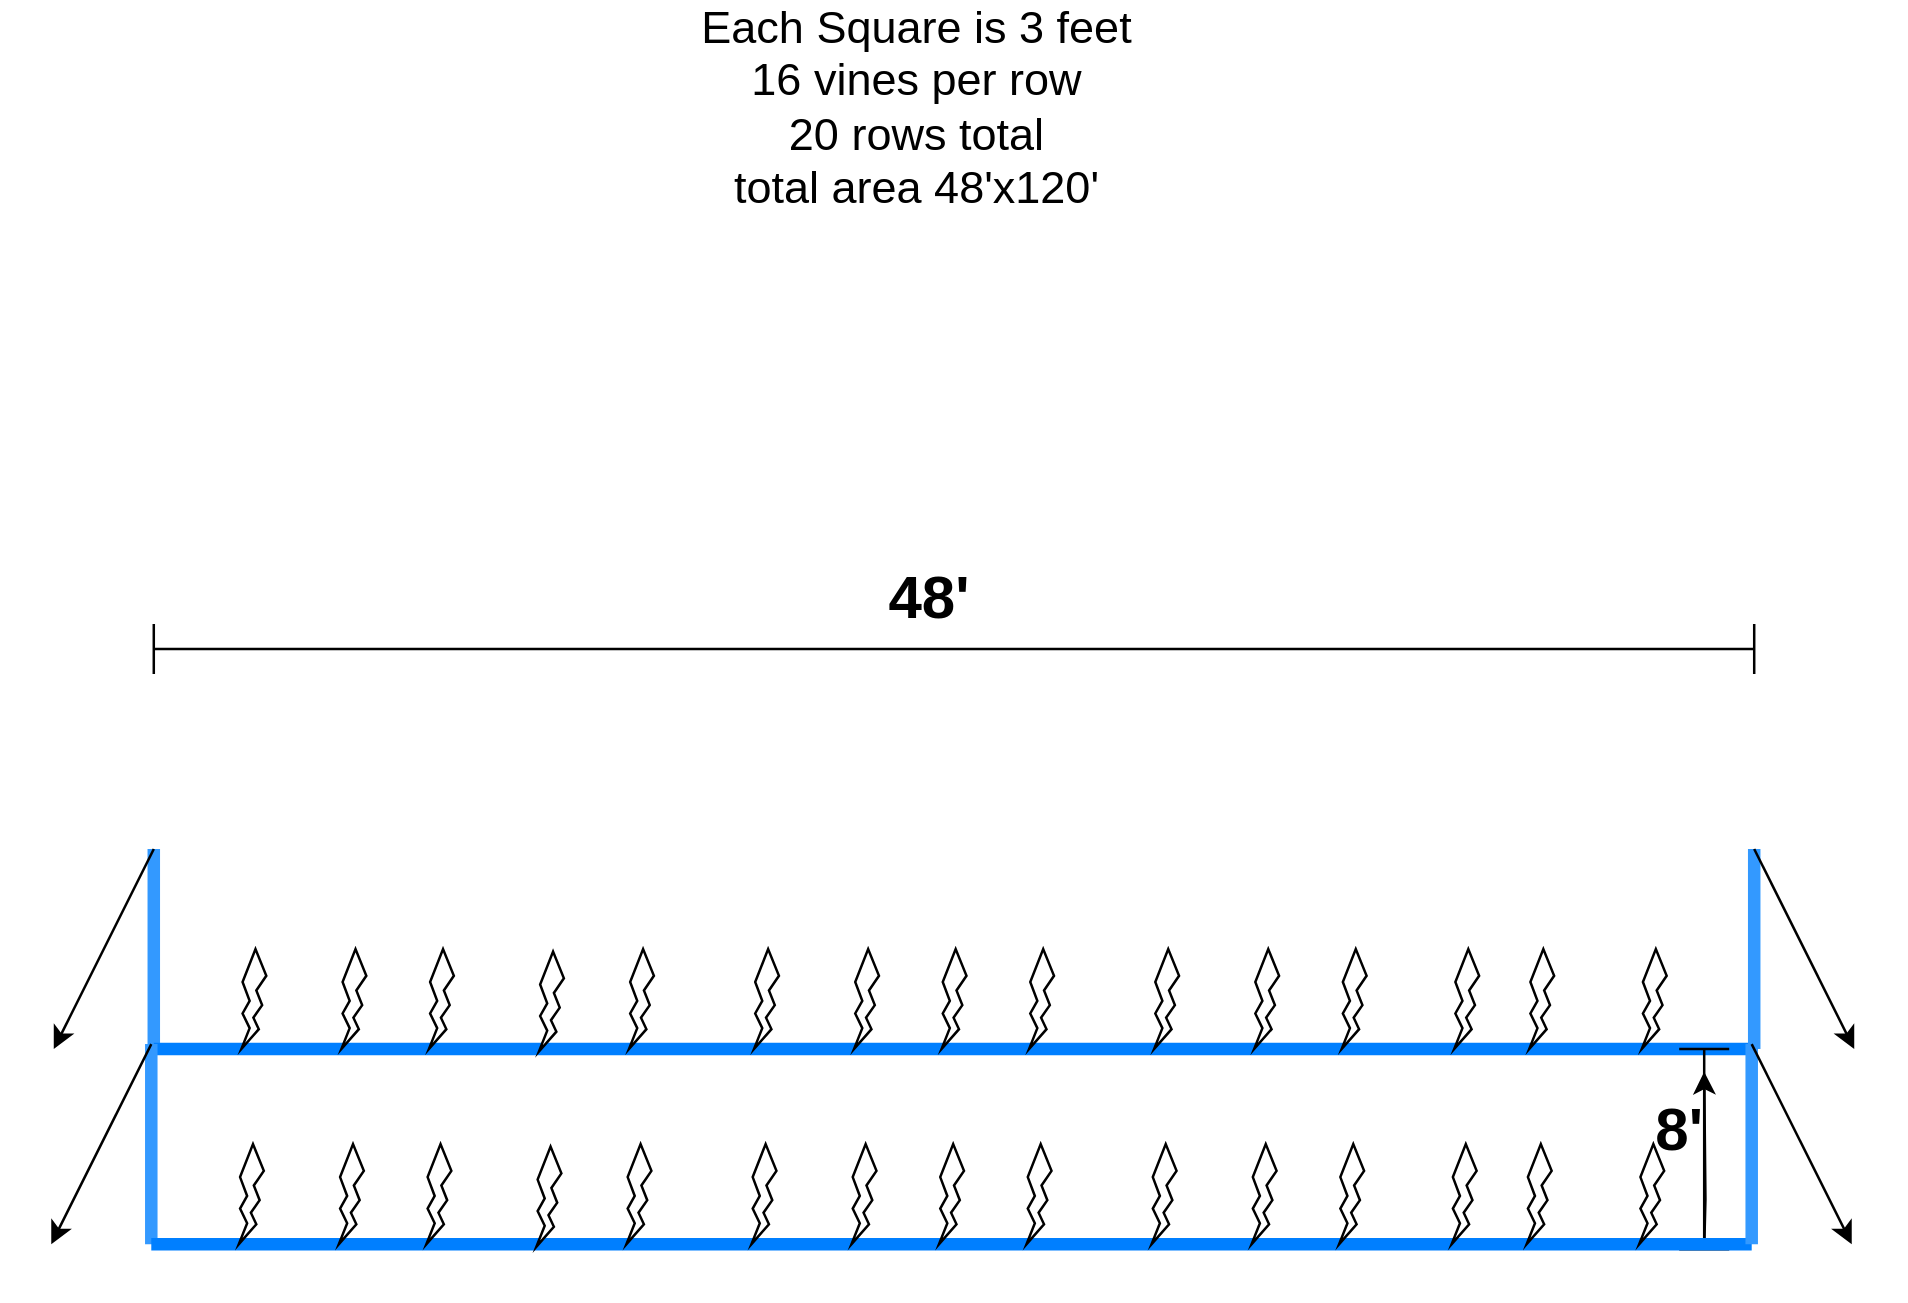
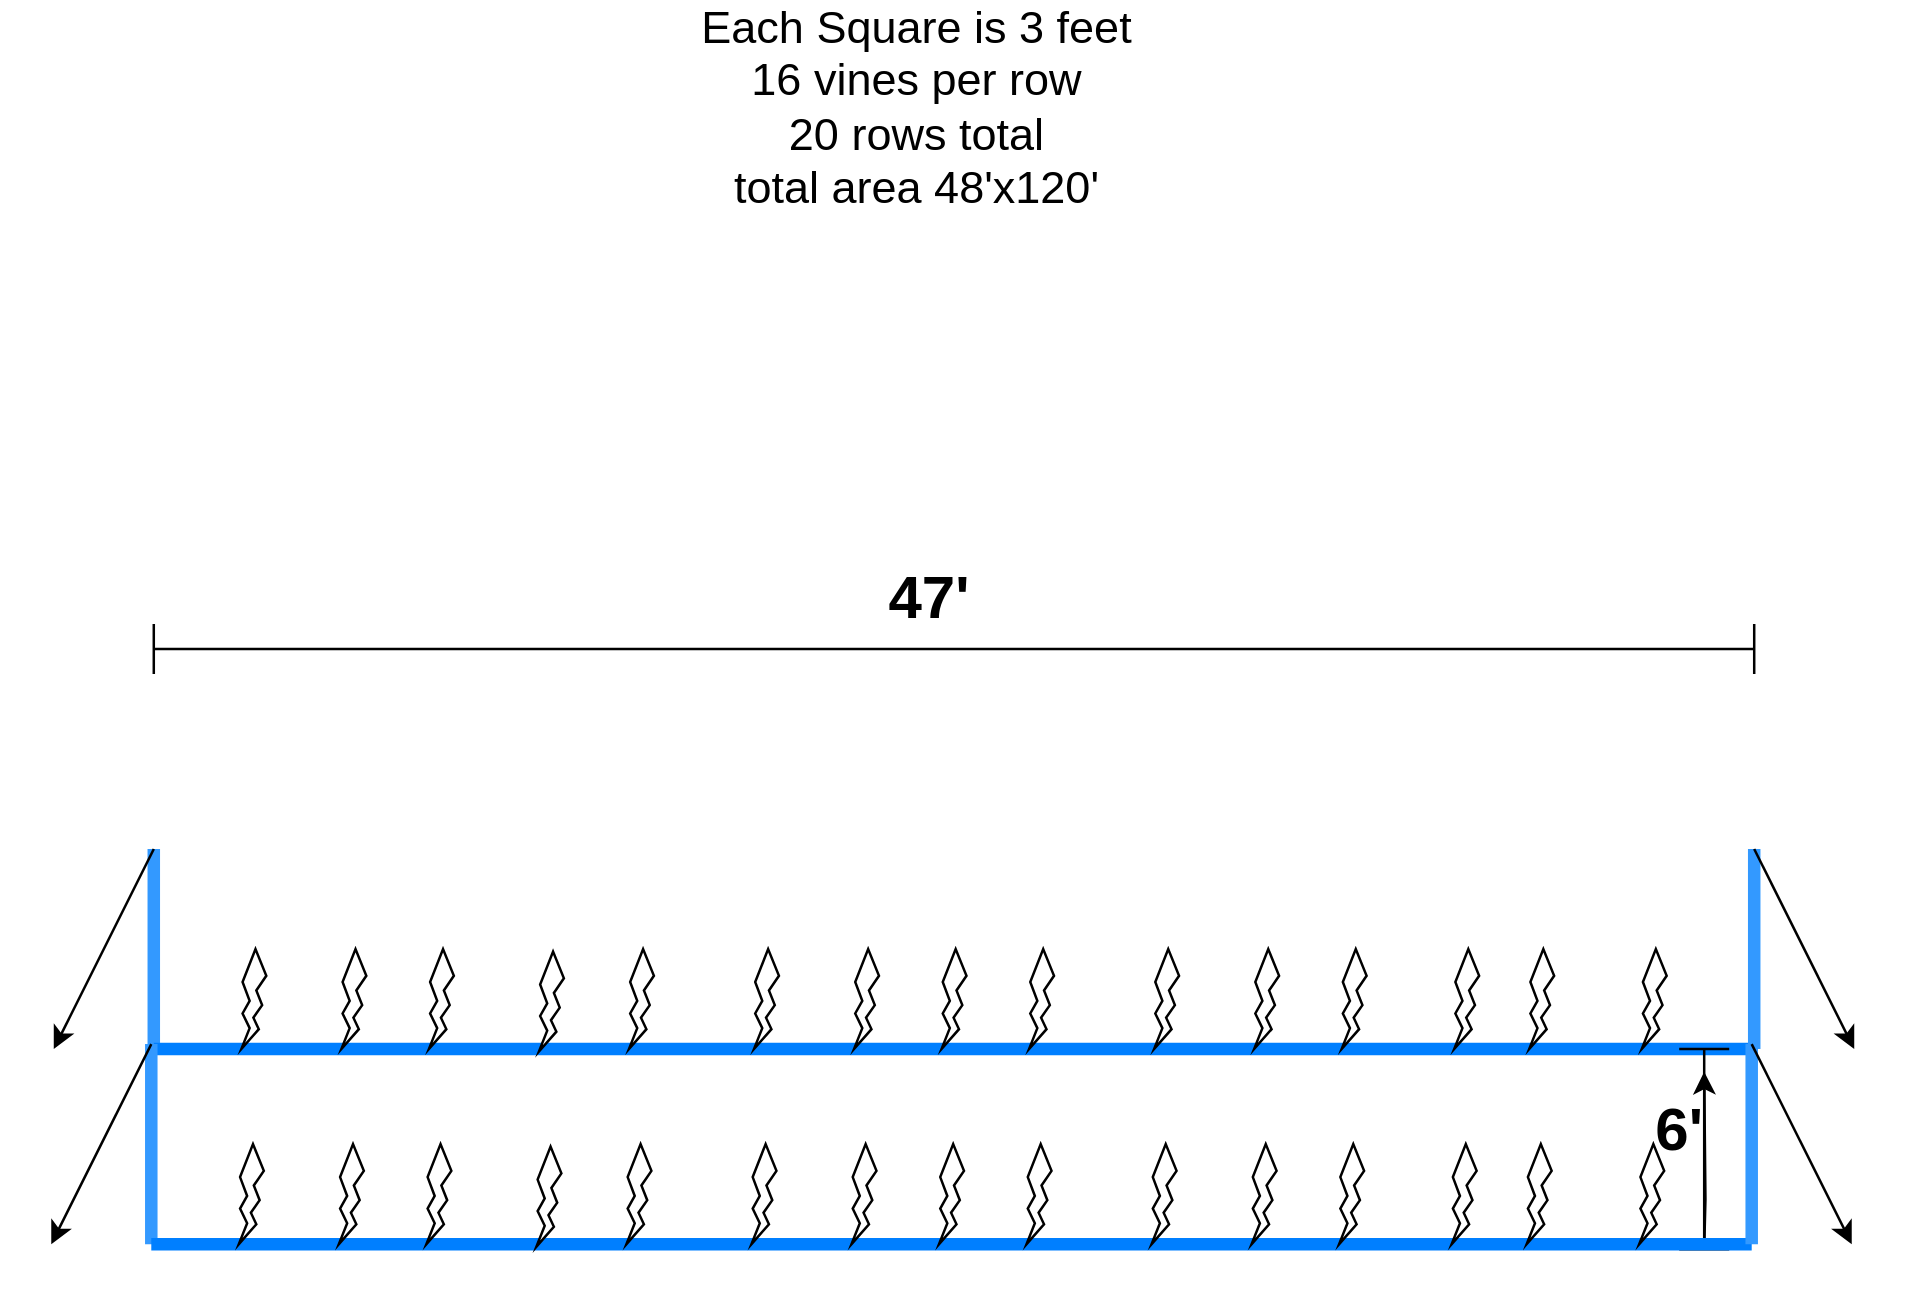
(930, 599) -> (930, 599)
(1680, 1131) -> (1680, 1131)
